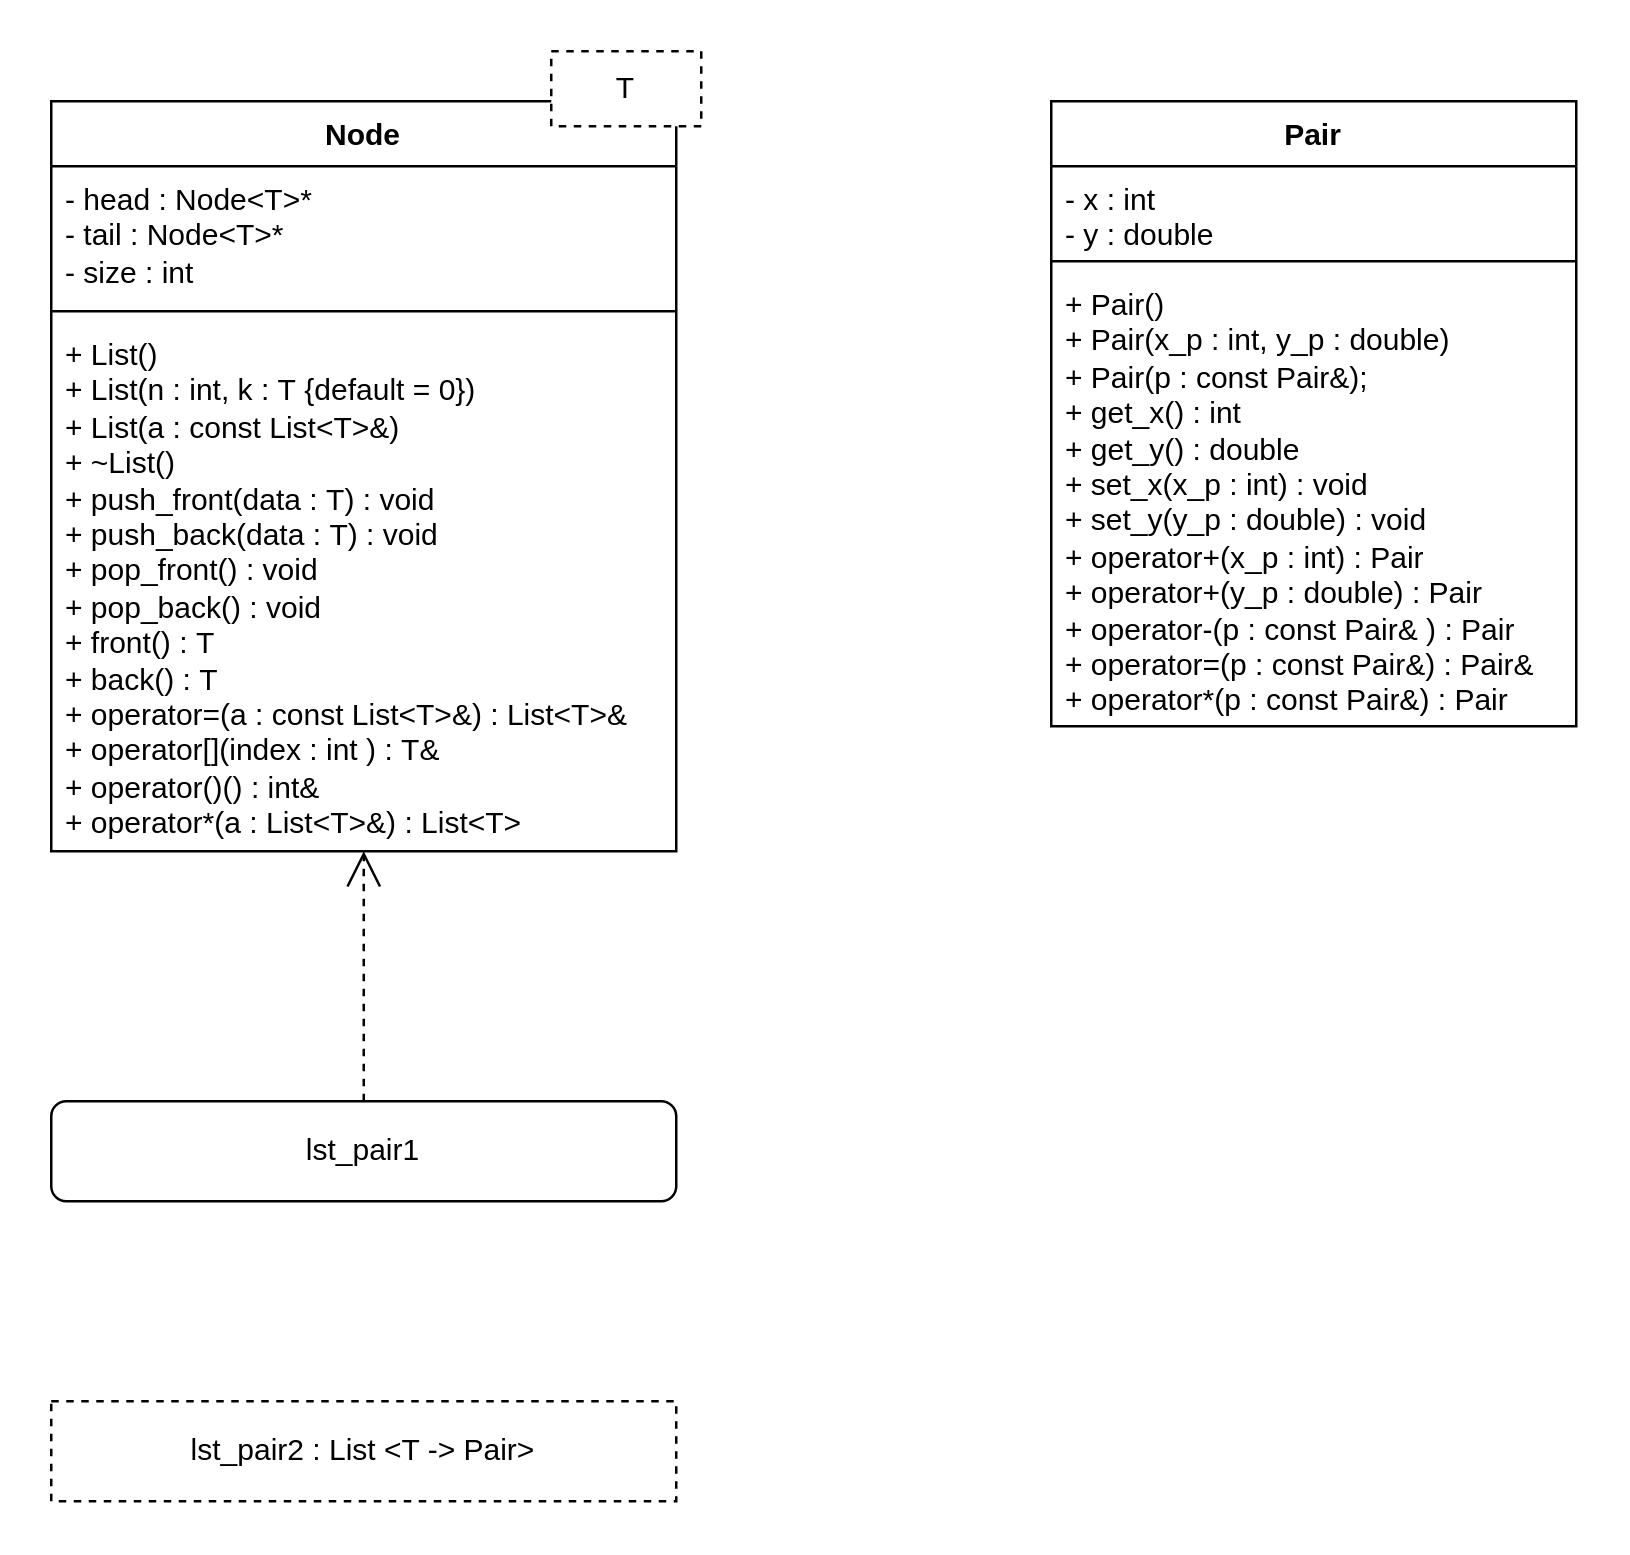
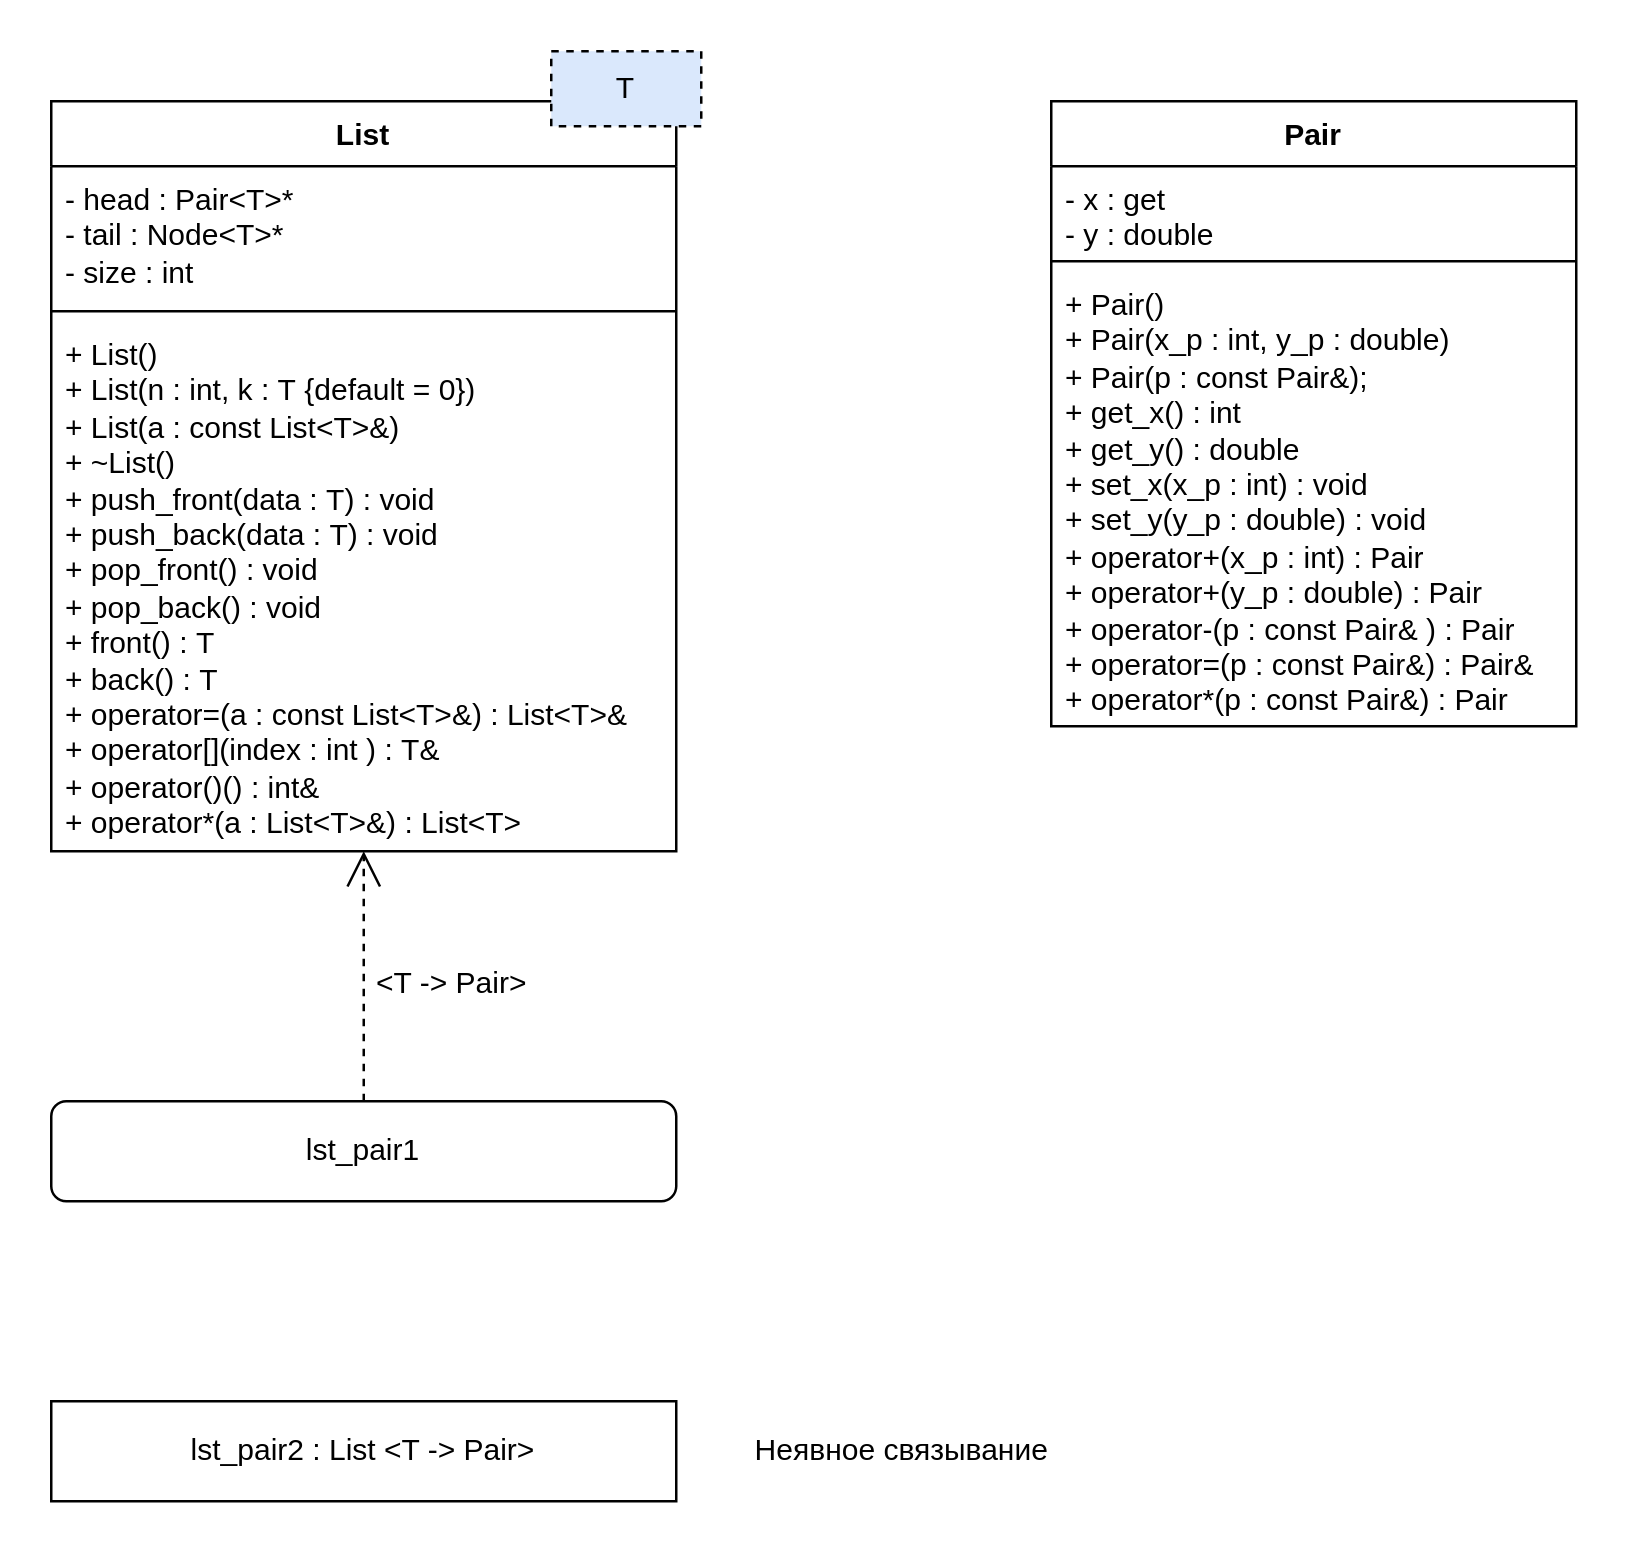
(626, 89) -> (626, 89)
(364, 137) -> (364, 137)
(1151, 220) -> (1151, 220)
(197, 238) -> (193, 238)
none -> (451, 984)
(364, 1451) -> (364, 1451)
none -> (901, 1451)
